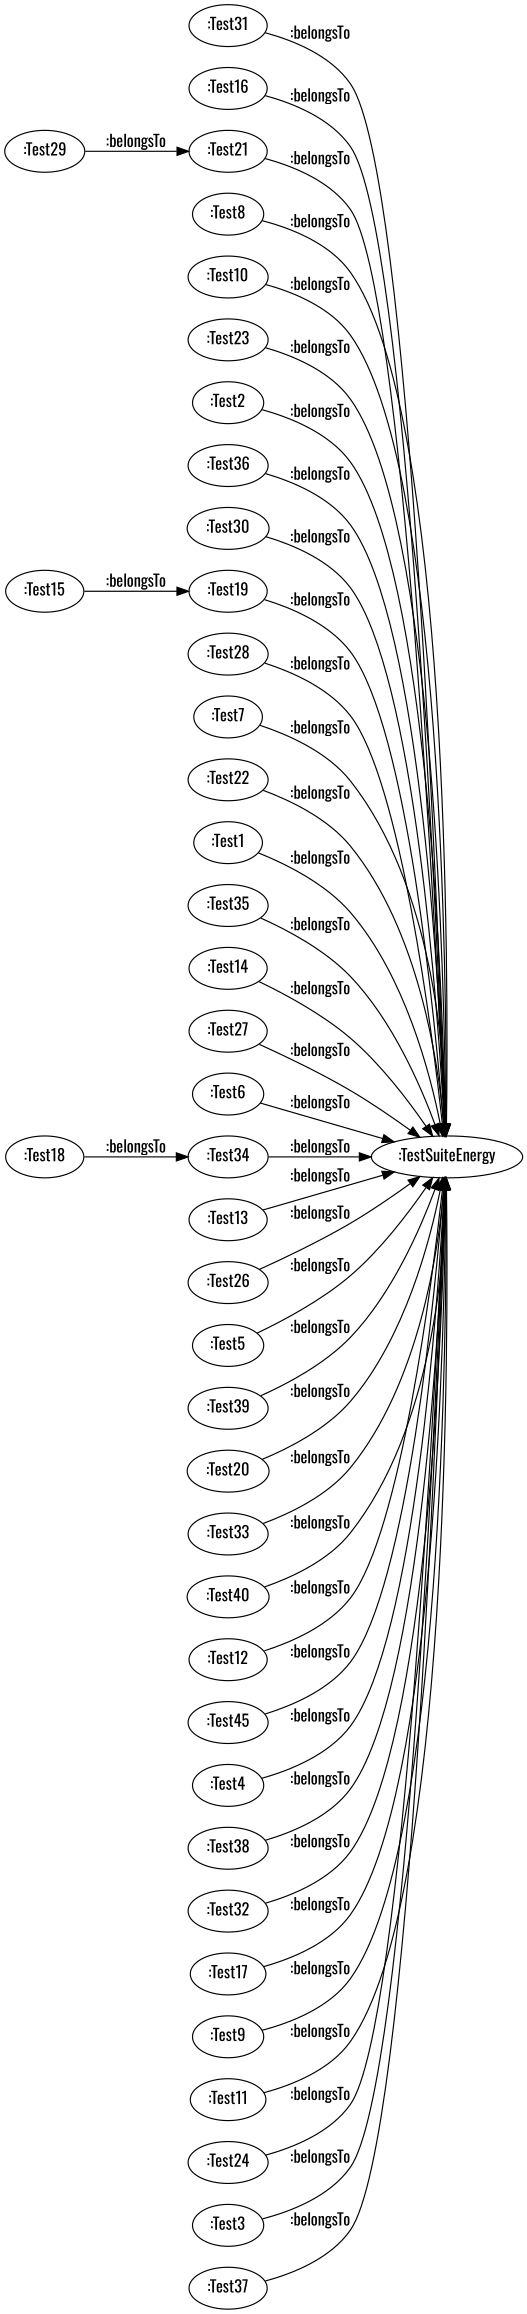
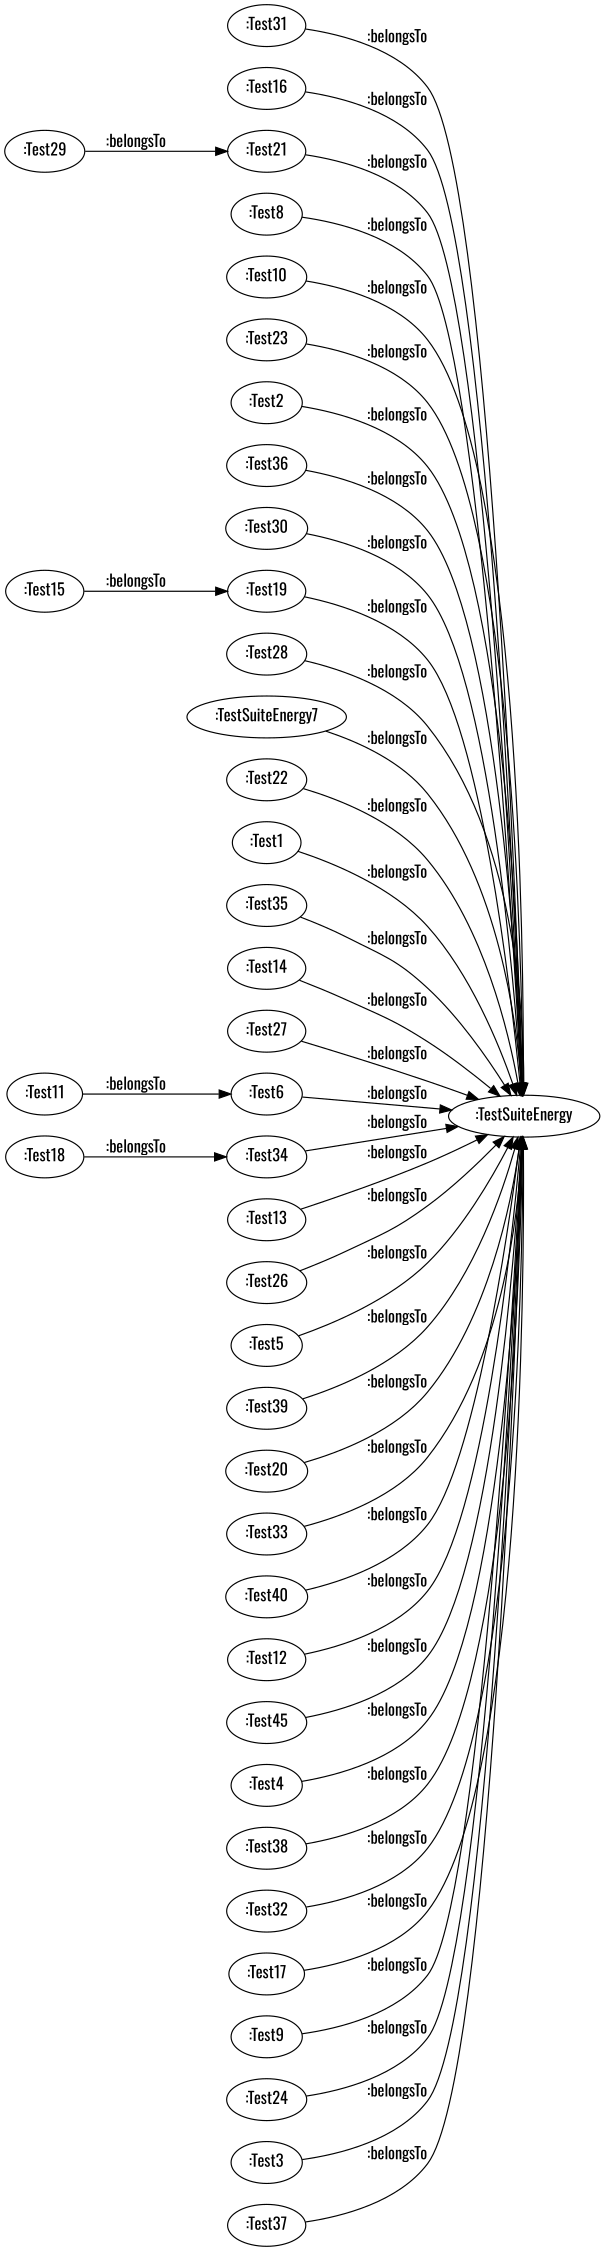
(228, 717) -> (267, 717)
(427, 1720) -> (151, 1094)
